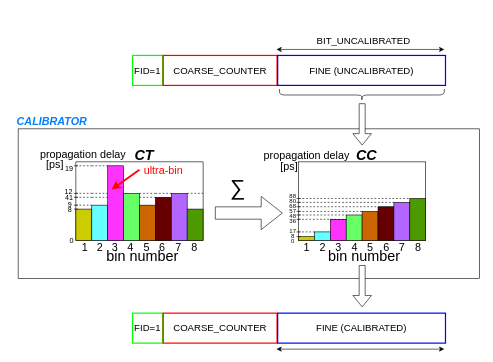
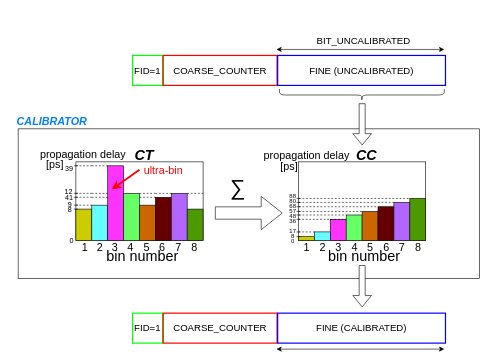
(69, 167) -> (69, 167)
